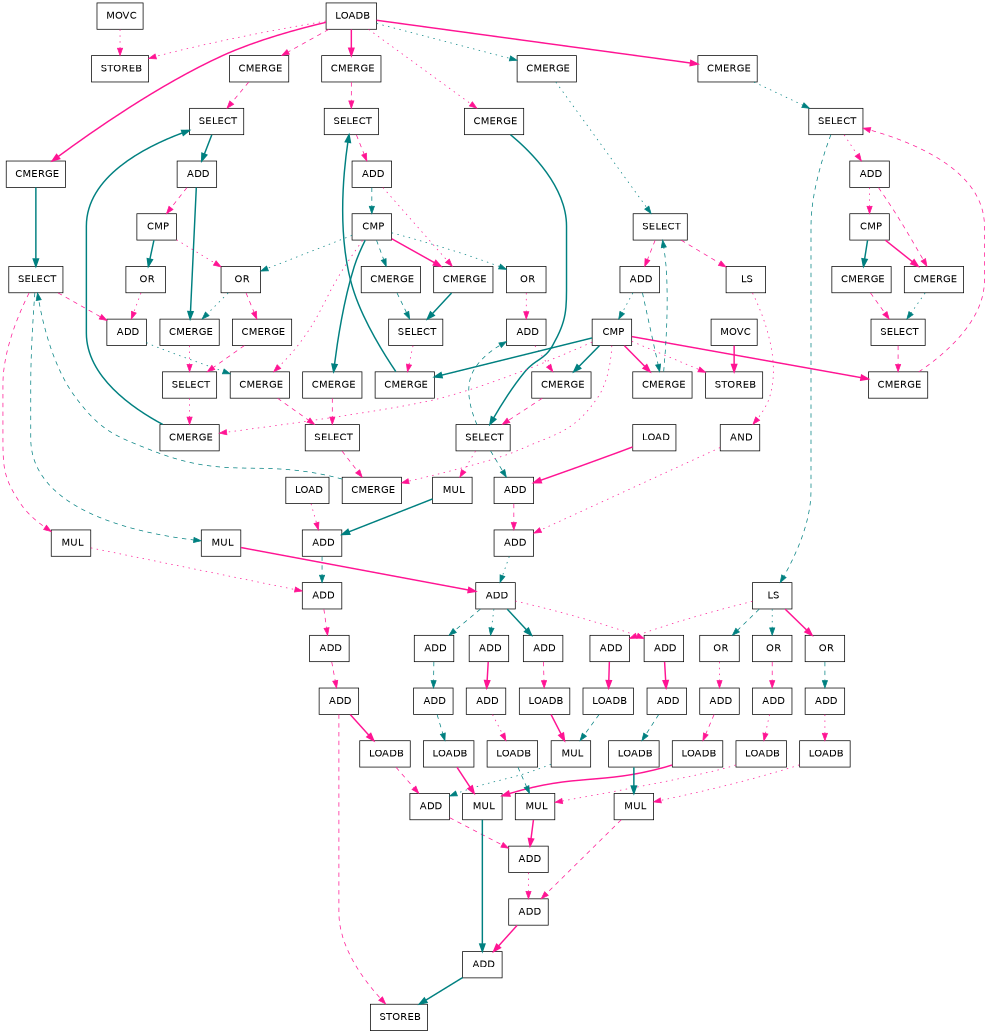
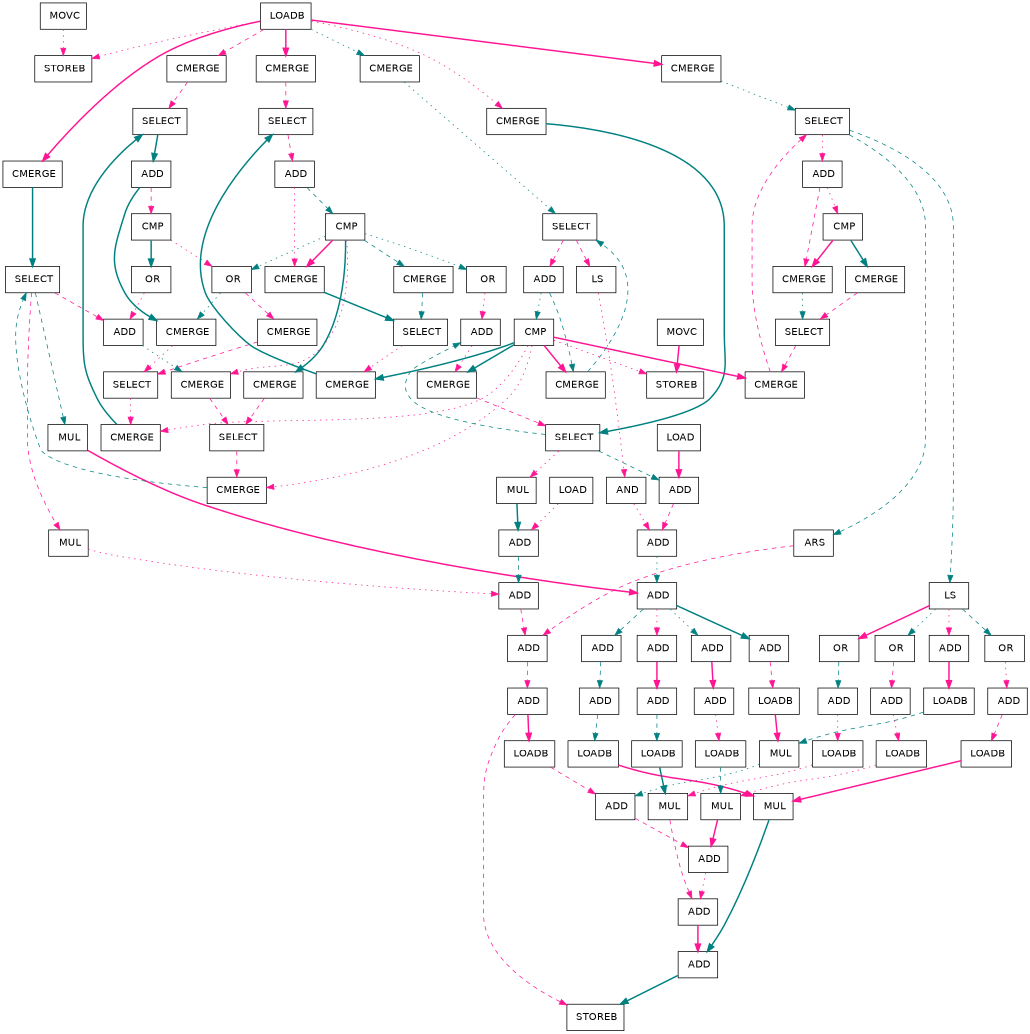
none -> (814, 543)
